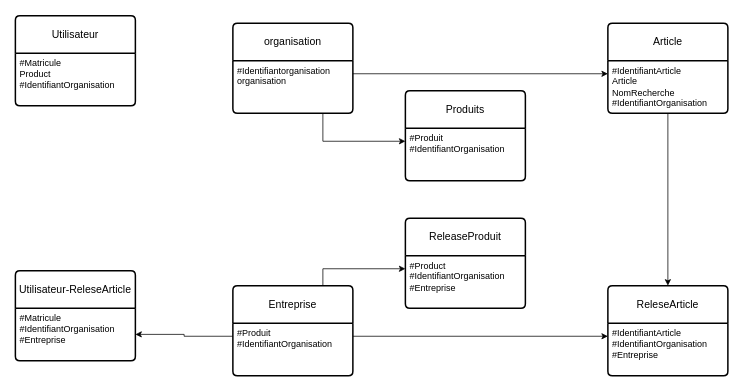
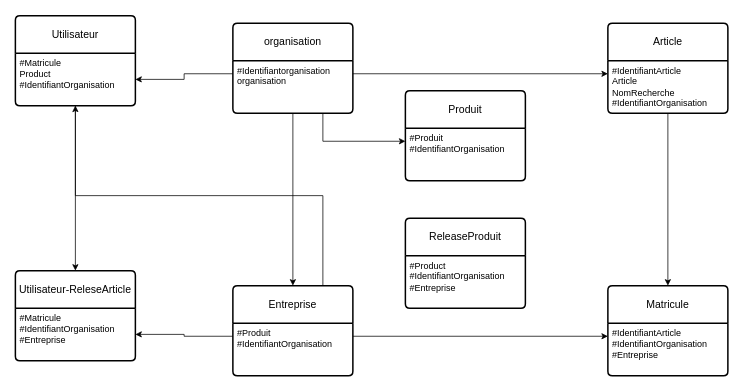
none -> (184, 75)
(465, 109) -> (465, 109)
none -> (293, 193)
none -> (75, 231)
(361, 269) -> (238, 195)
(668, 304) -> (668, 304)
